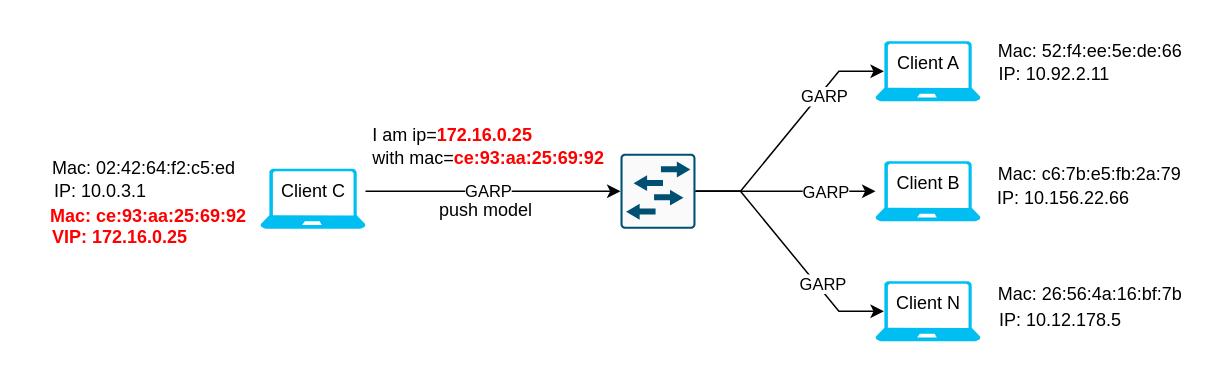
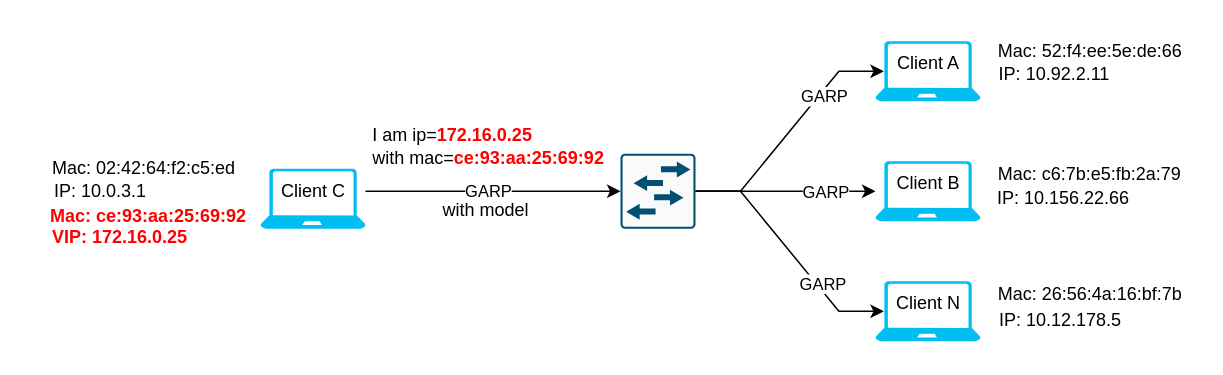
(486, 211) -> (486, 211)
